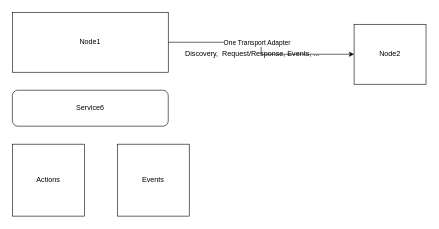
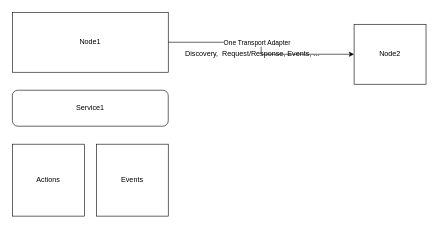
(90, 108) -> (90, 108)
(153, 180) -> (132, 180)
